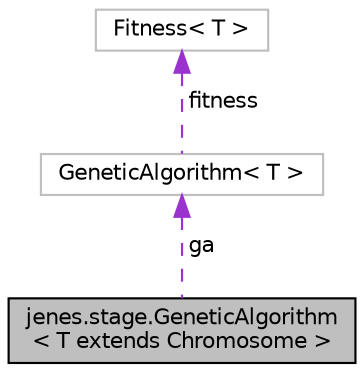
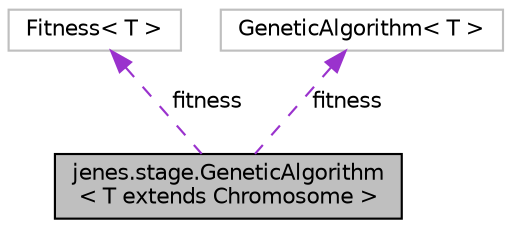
(182, 113) -> (164, 111)
(199, 247) -> (345, 102)
